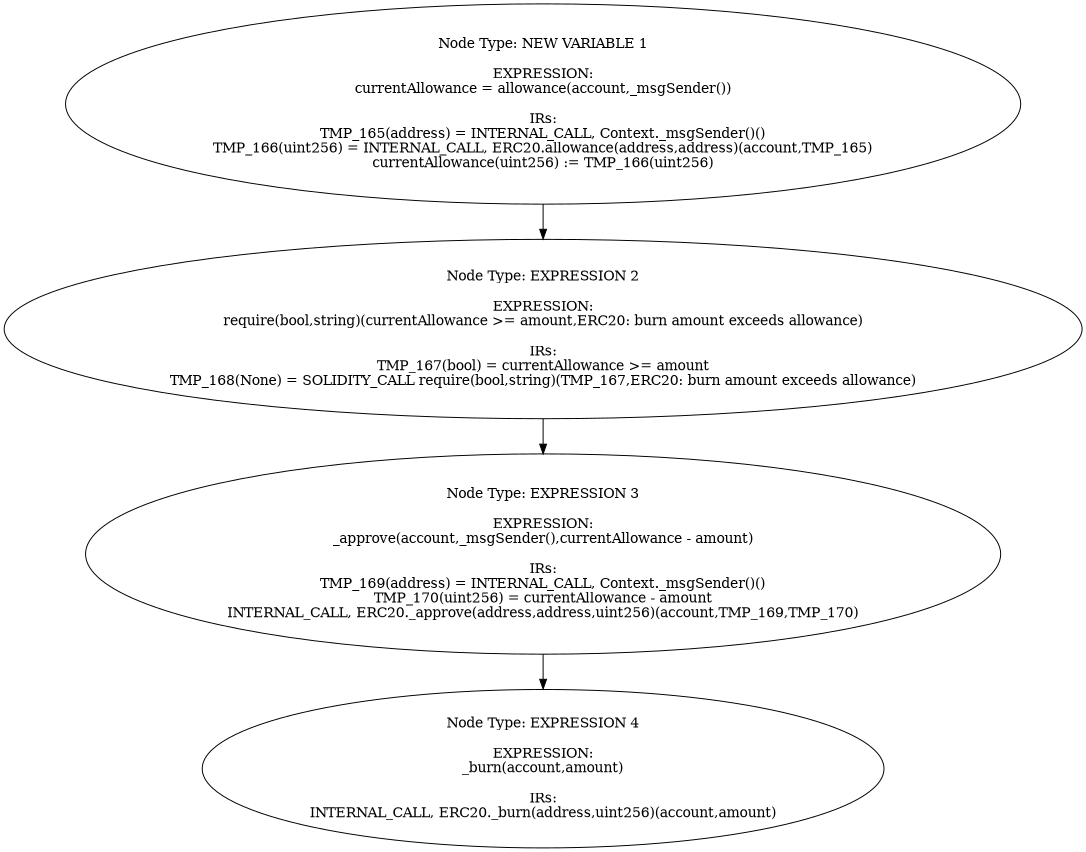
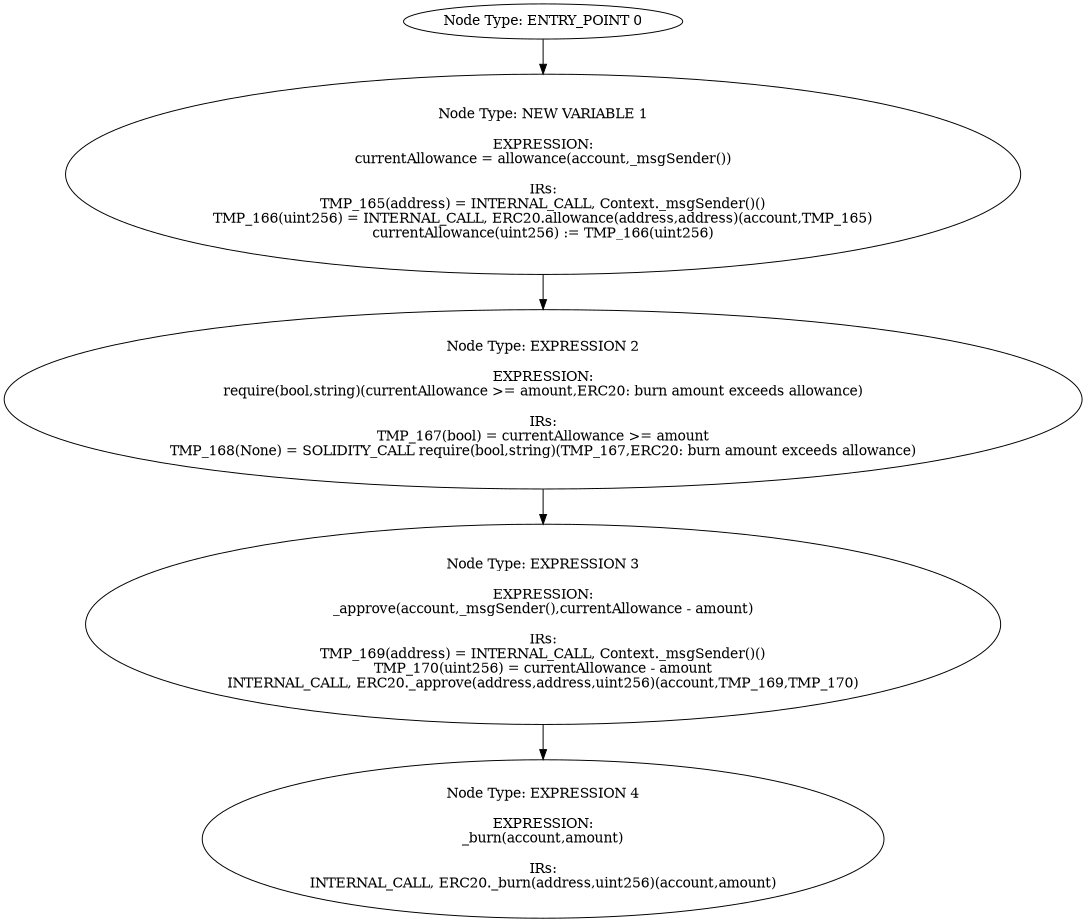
none -> (543, 21)
